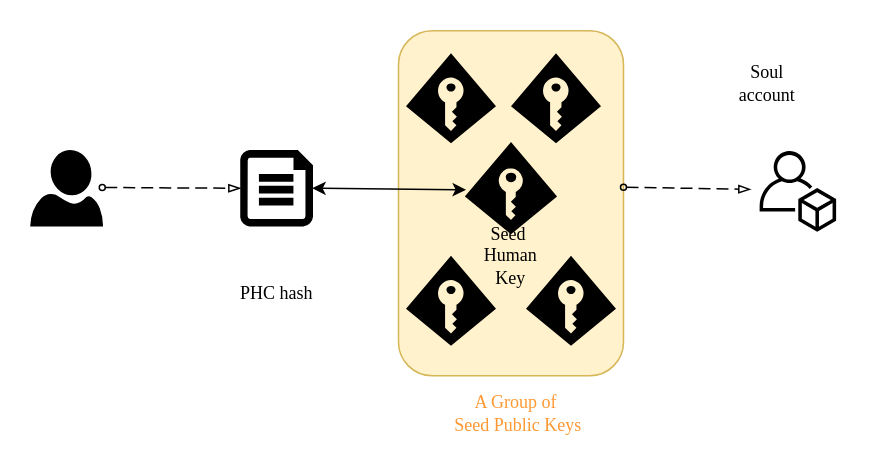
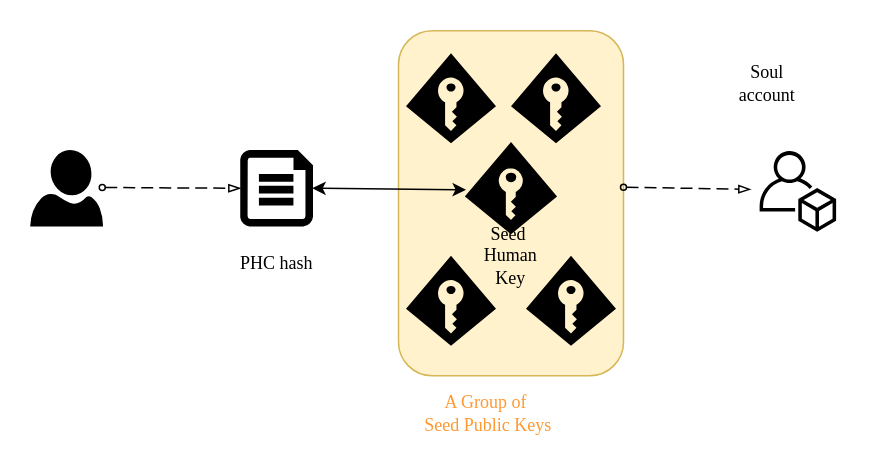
(276, 293) -> (276, 263)
(518, 413) -> (488, 413)
